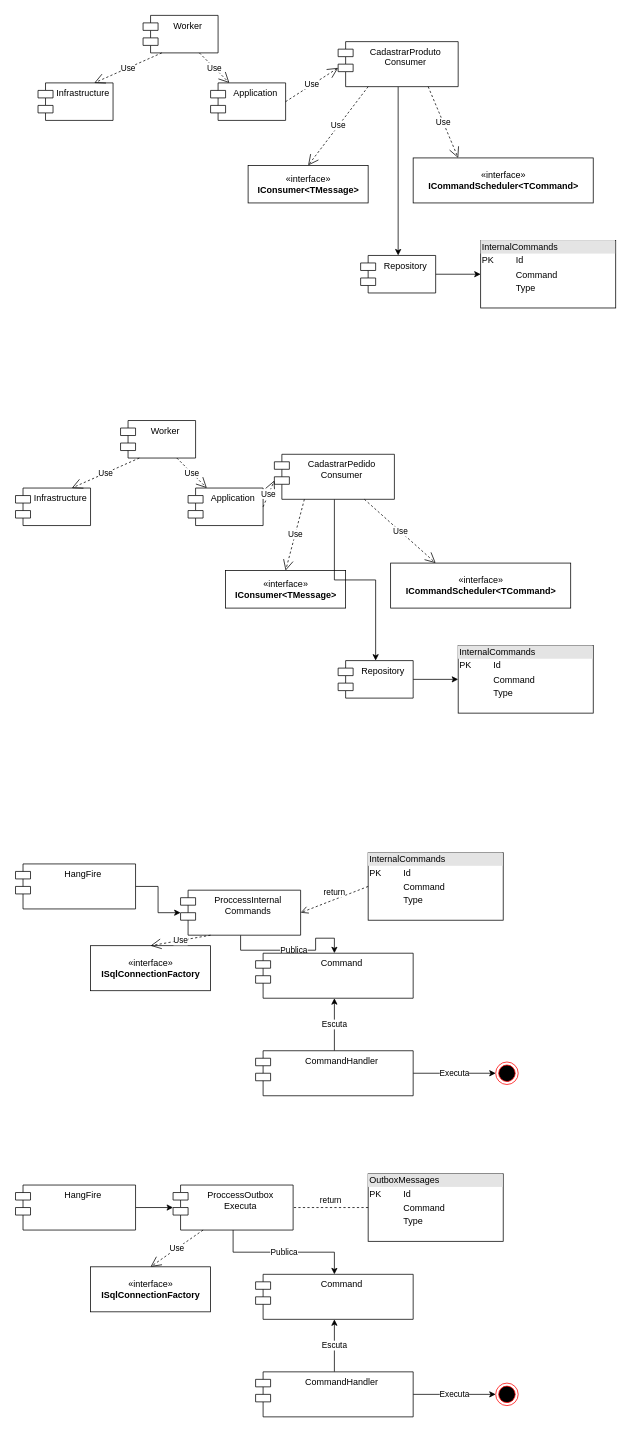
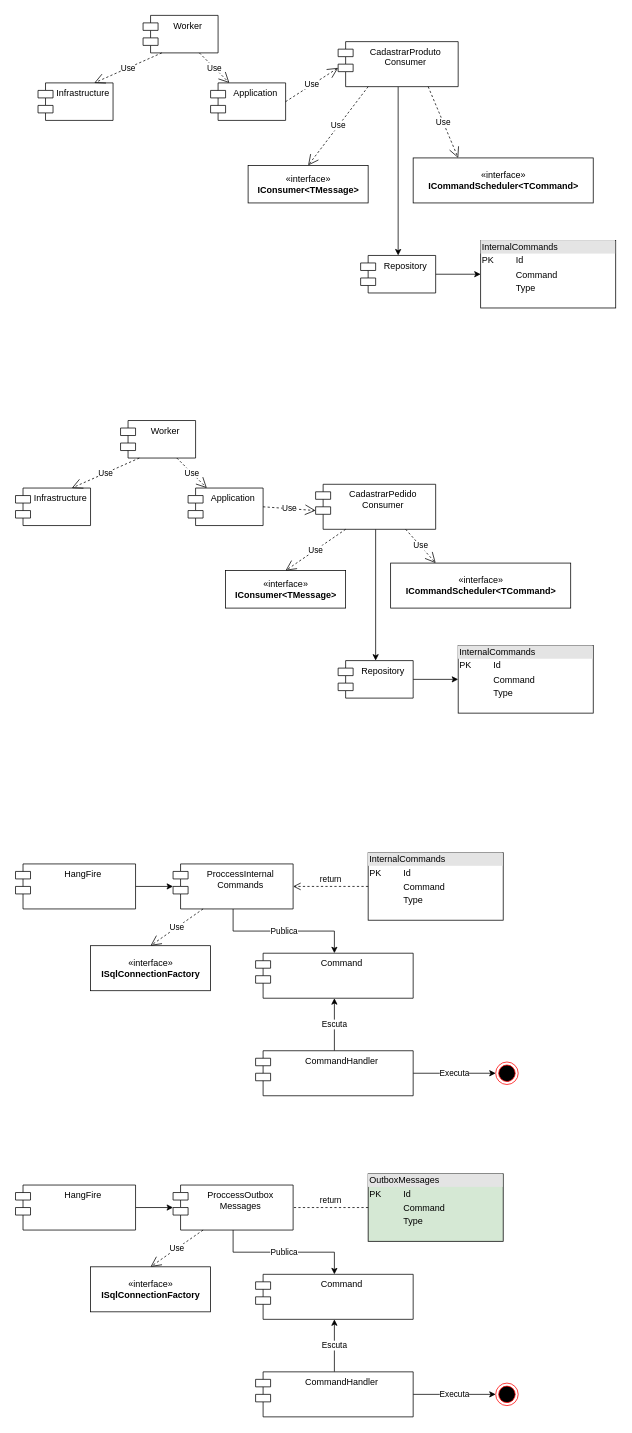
(334, 477) -> (375, 507)
(240, 912) -> (233, 886)
(240, 1195) -> (240, 1195)
(435, 1207) -> (435, 1207)
